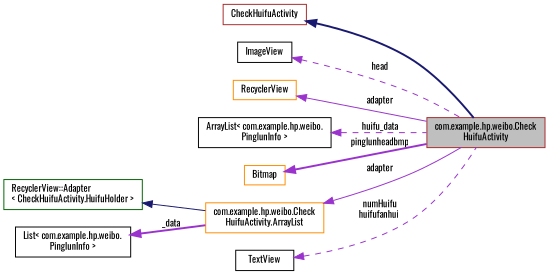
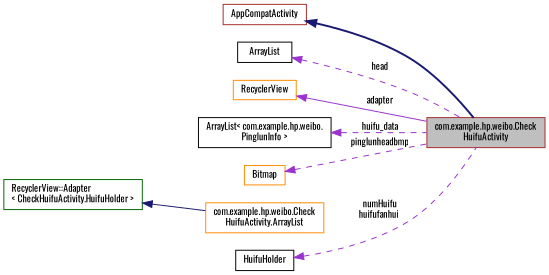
(265, 15) -> (265, 15)
(265, 52) -> (265, 52)
(361, 157) -> (361, 157)
(399, 178) -> none
(73, 242) -> none
(265, 260) -> (265, 260)
